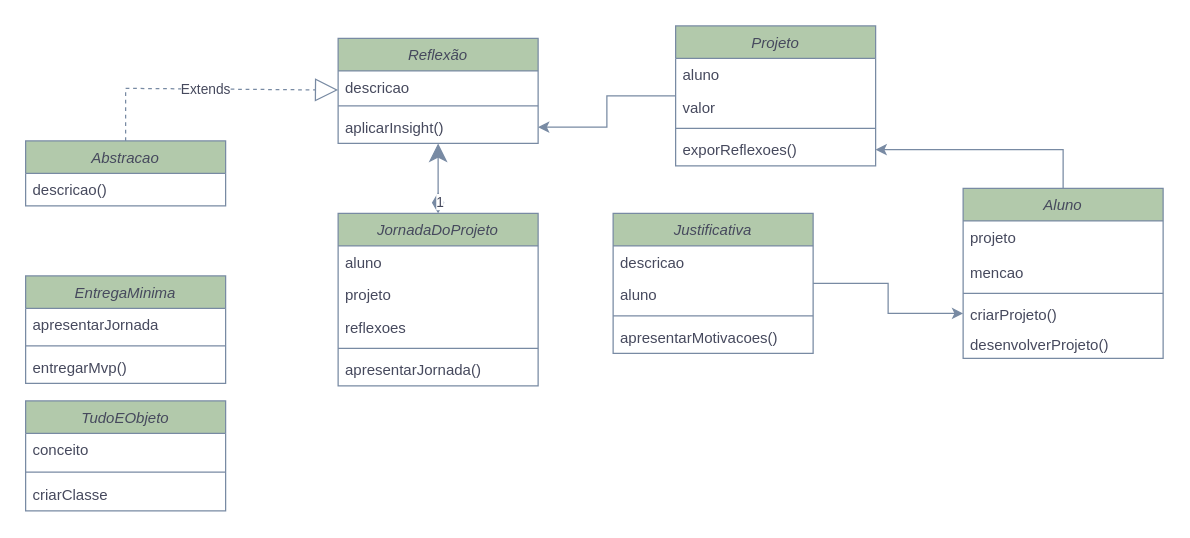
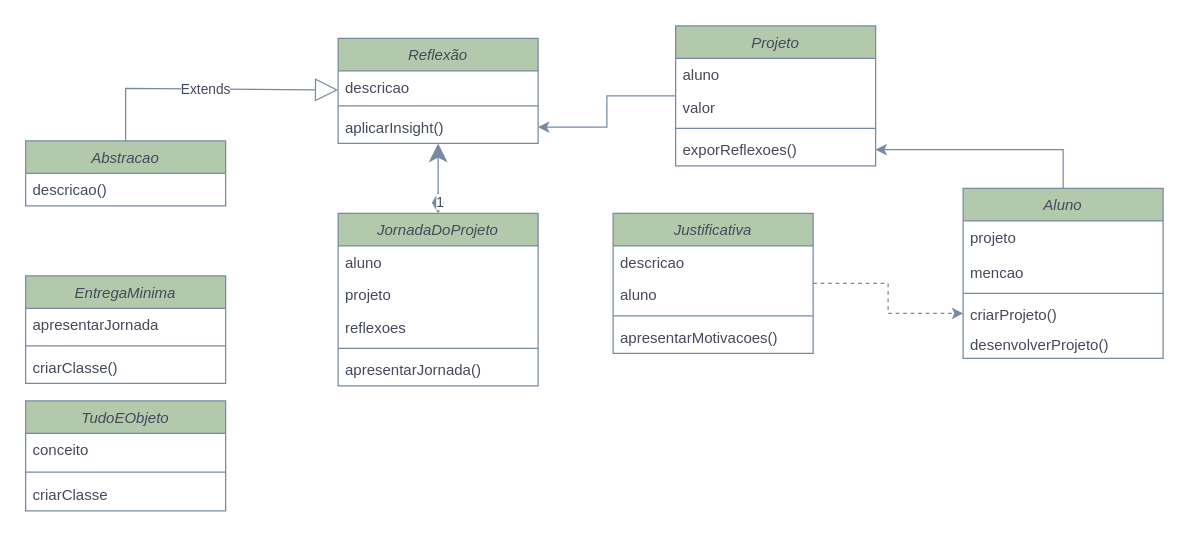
(128, 88) -> (128, 88)
(888, 295) -> (888, 295)
(87, 368) -> (83, 368)
